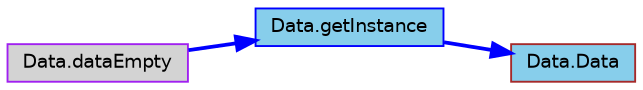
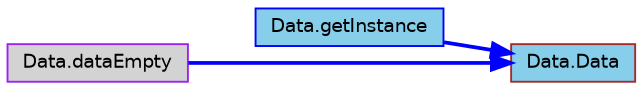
(212, 47) -> (340, 63)
